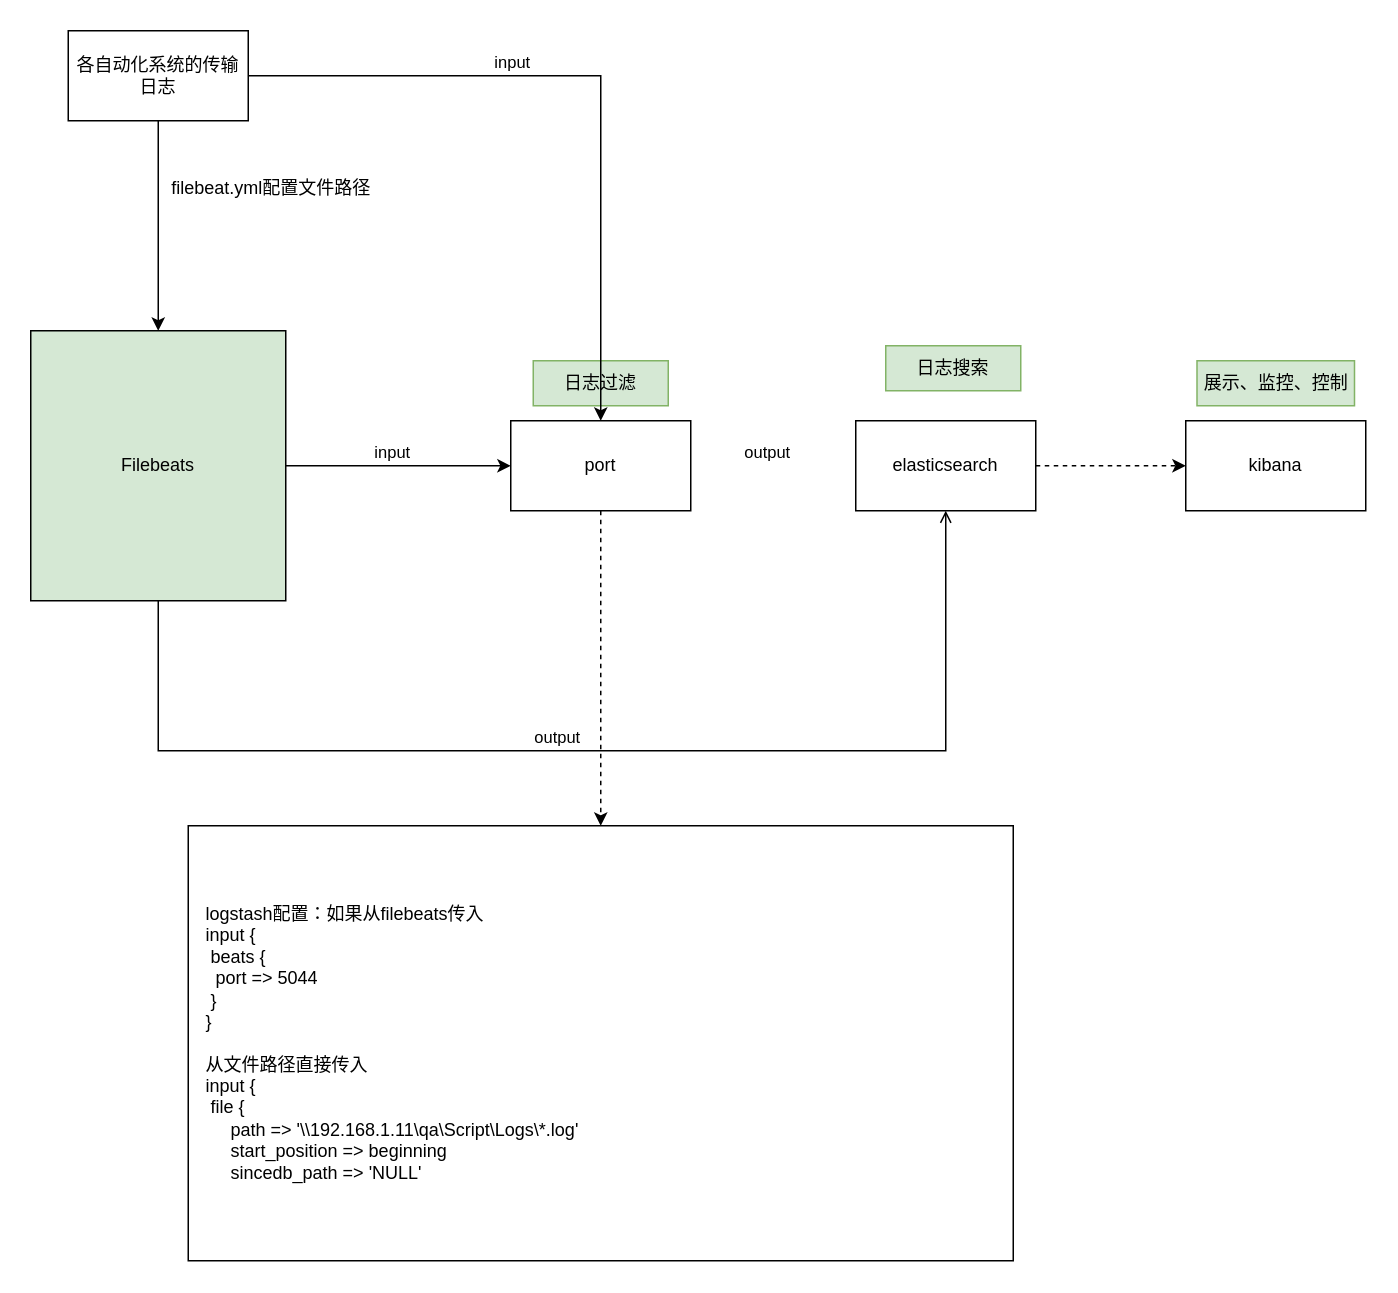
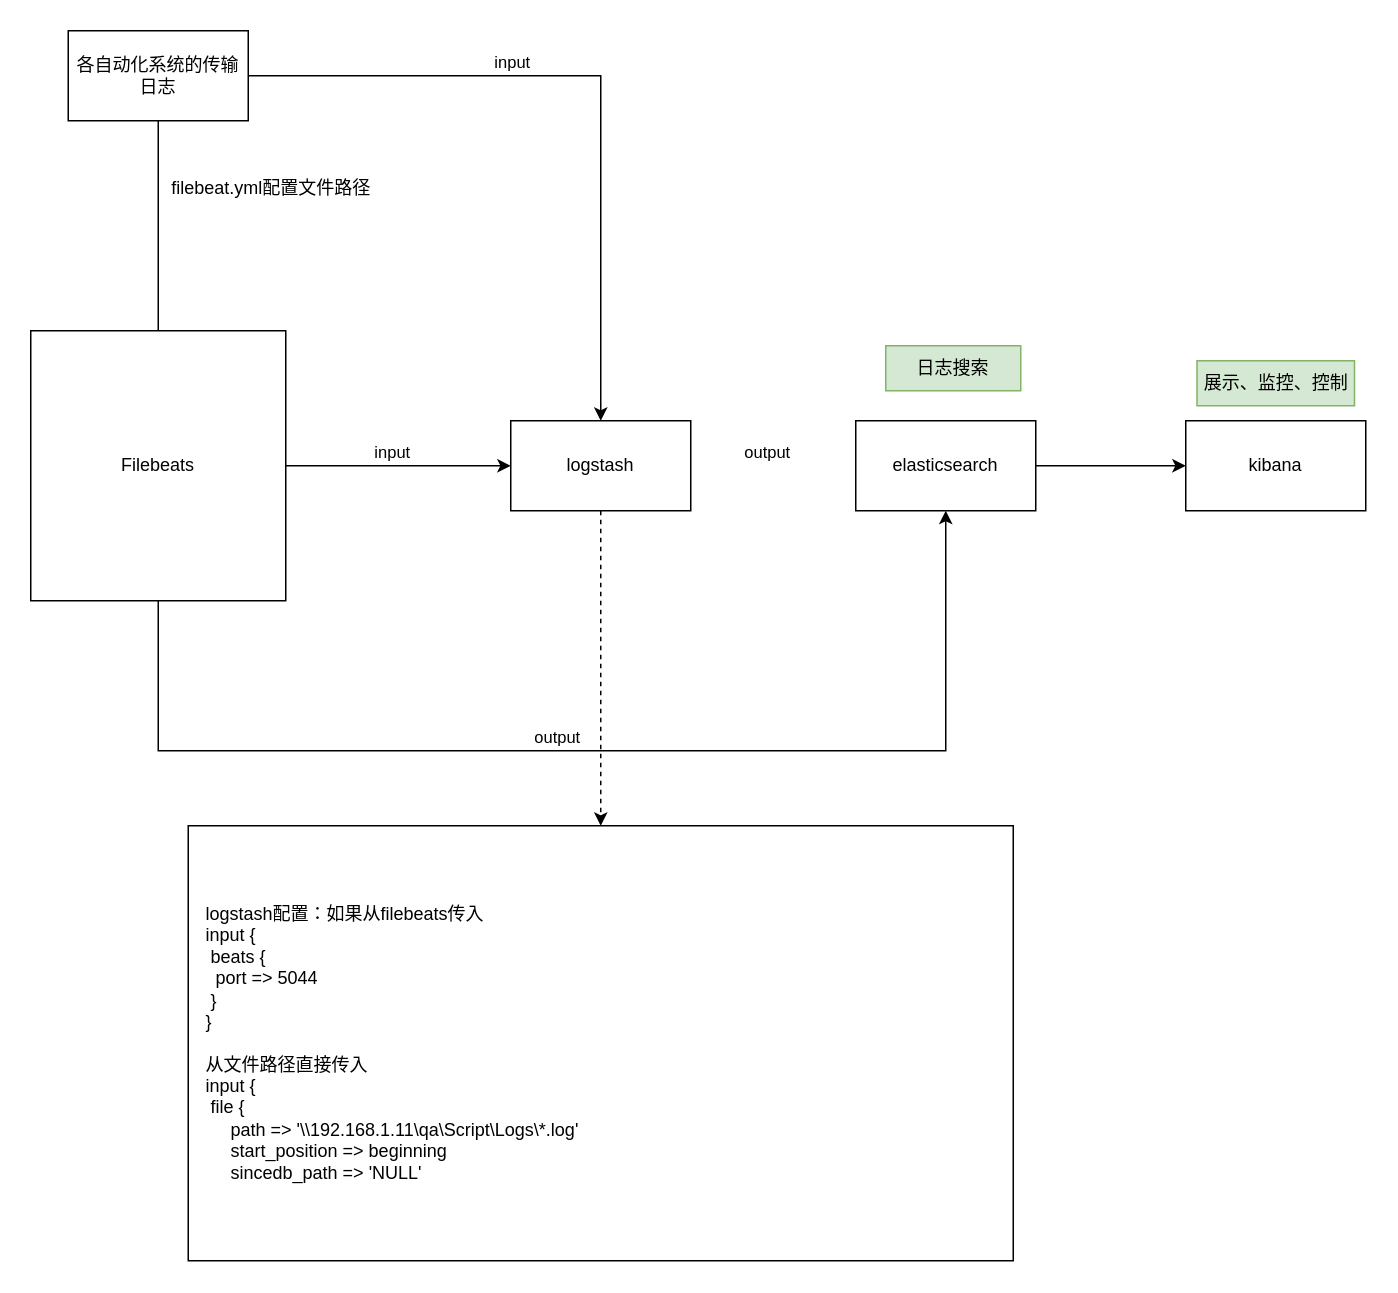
(158, 319) -> (158, 323)
(601, 383) -> none
(158, 466) -> (158, 466)
(601, 466) -> (601, 466)
(1105, 466) -> (1105, 466)
(946, 519) -> (946, 522)
